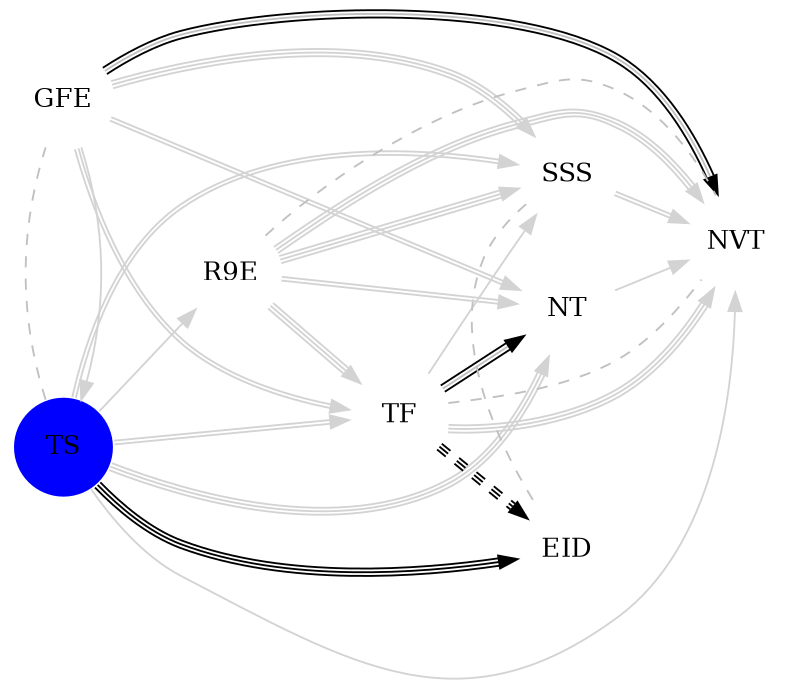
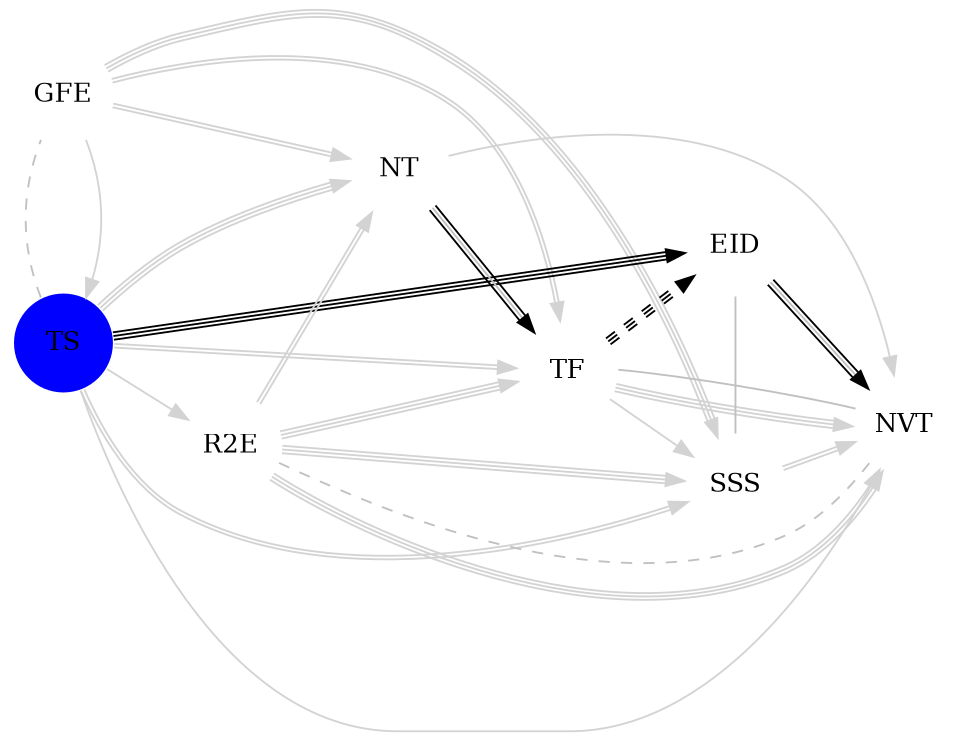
(436, 16) -> (813, 329)
(231, 274) -> (231, 446)
(474, 346) -> (735, 365)
(591, 372) -> (749, 388)
(466, 374) -> (478, 263)
